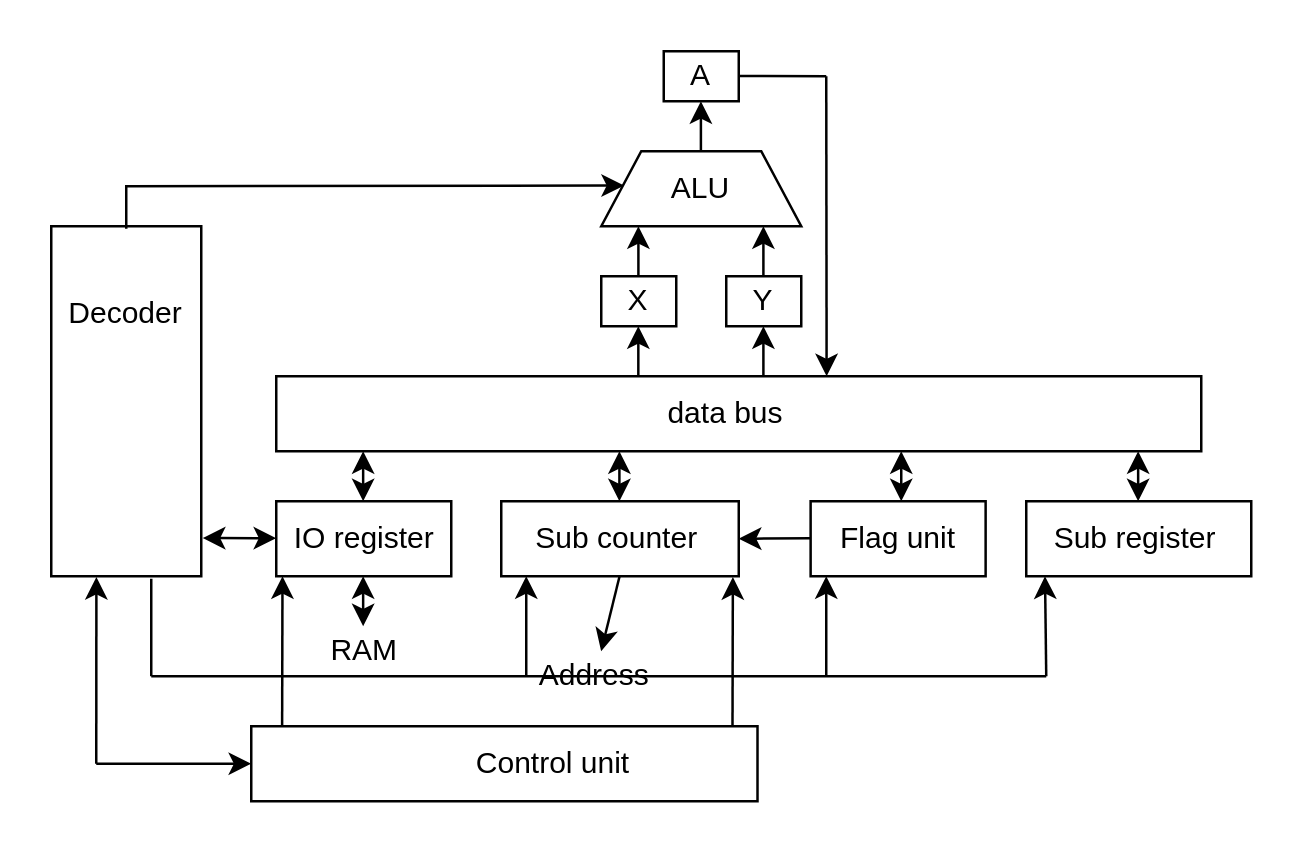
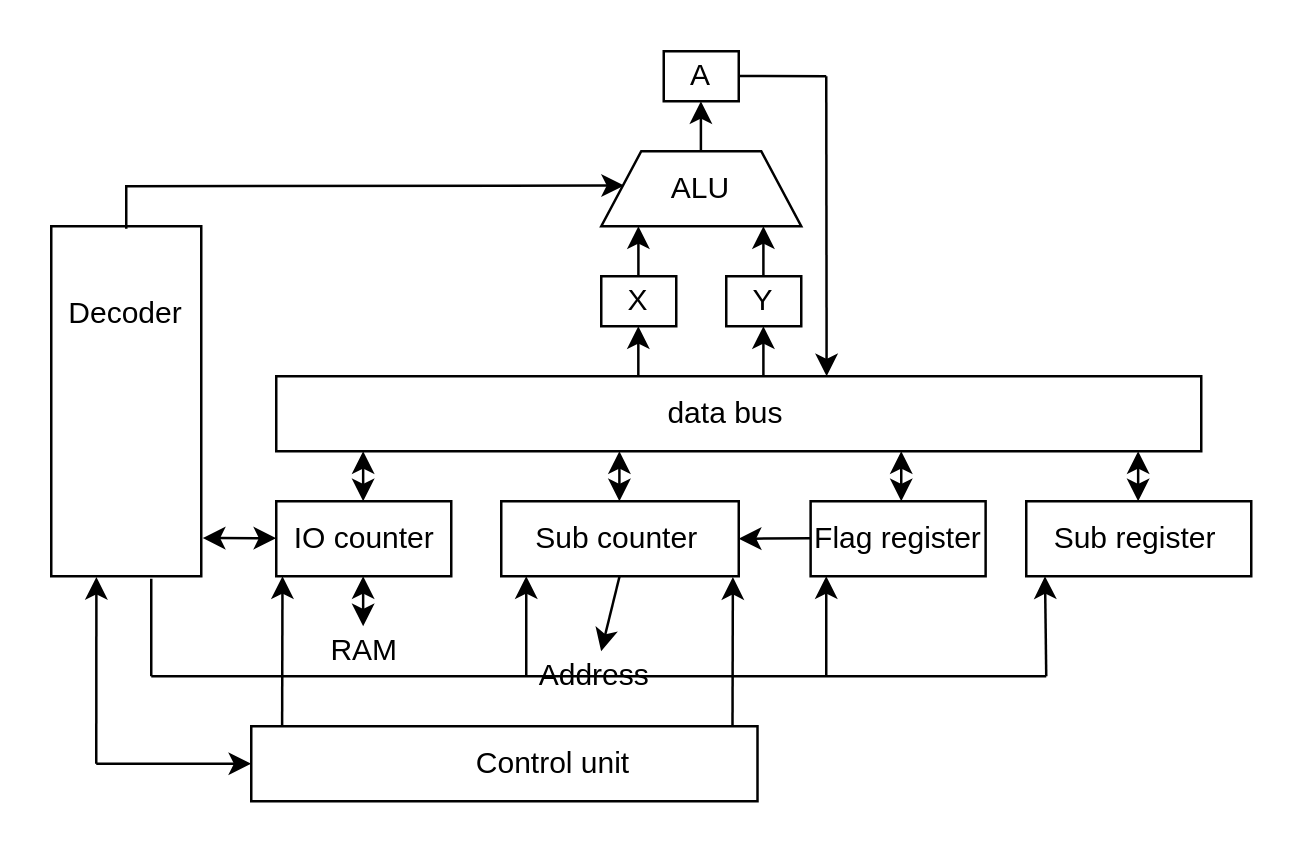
(365, 539) -> (365, 539)
(899, 539) -> (899, 539)
